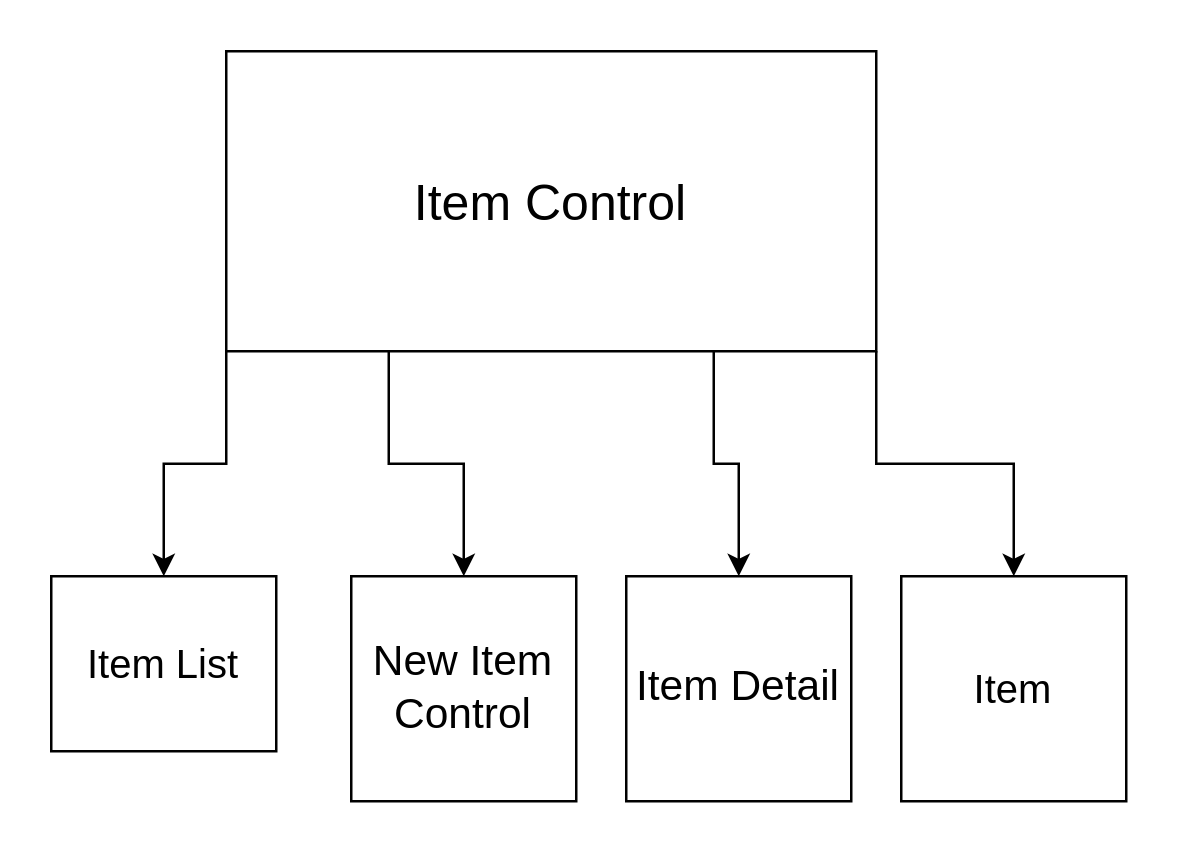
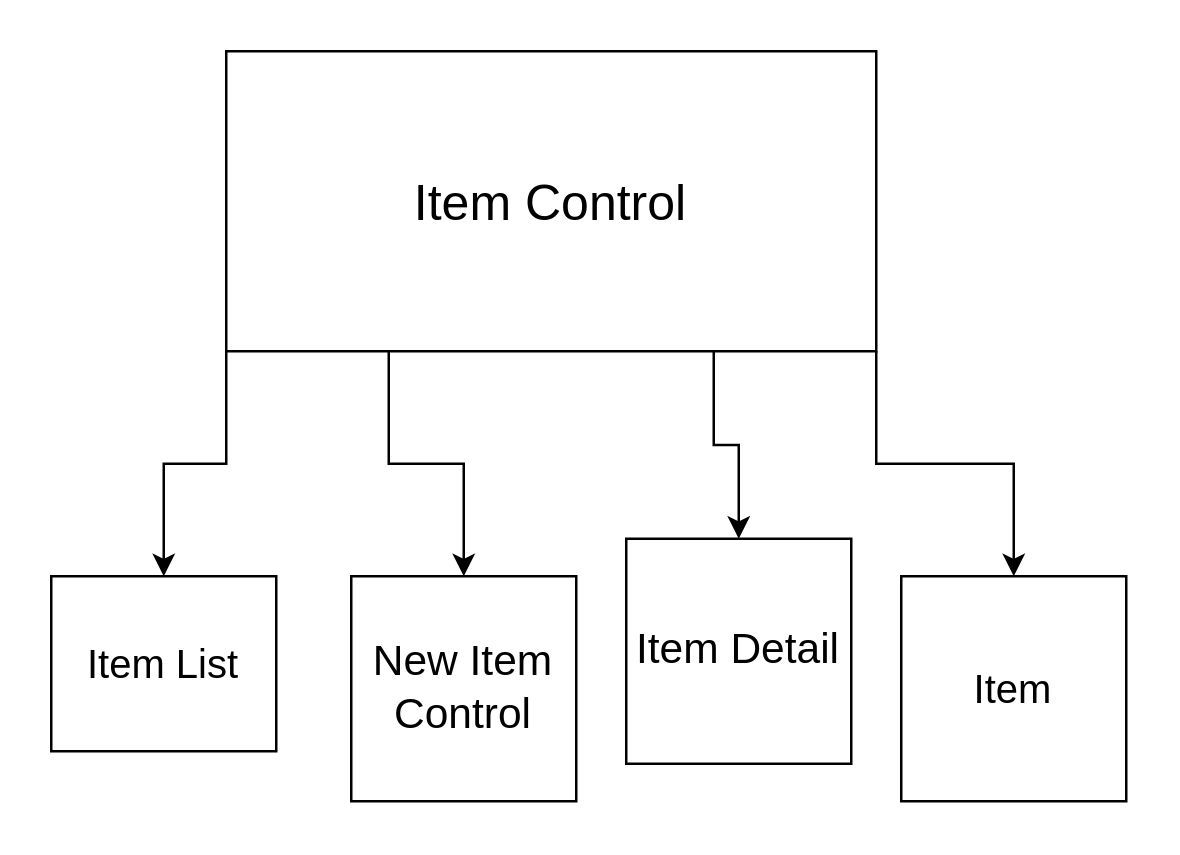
(739, 689) -> (739, 651)
